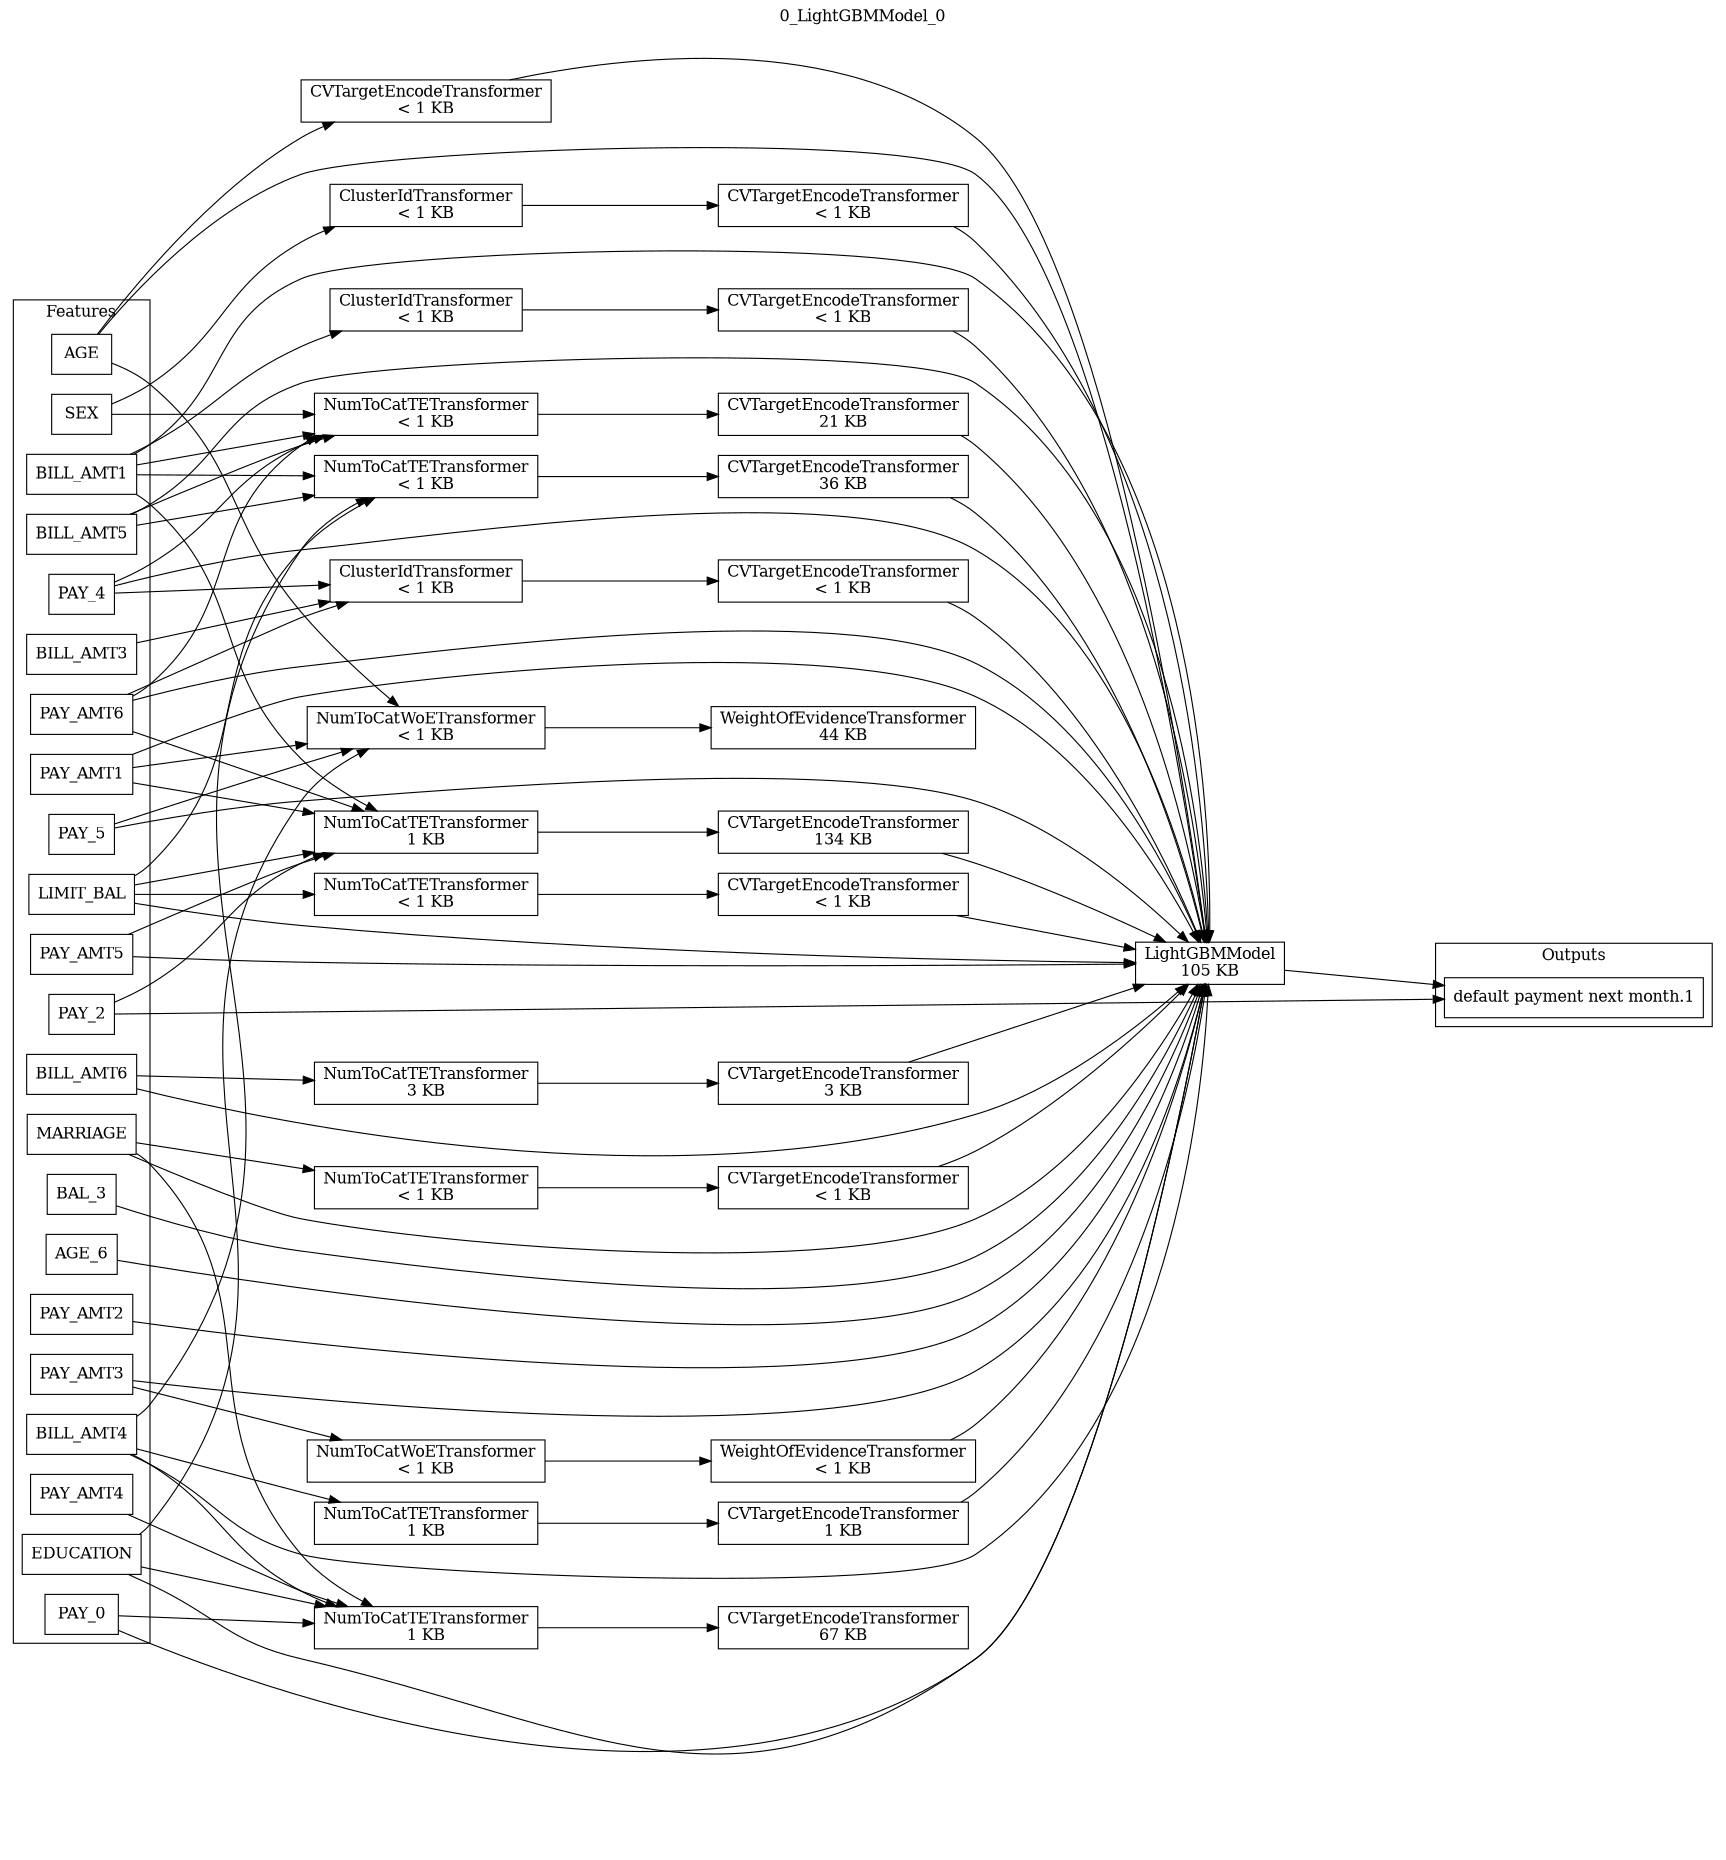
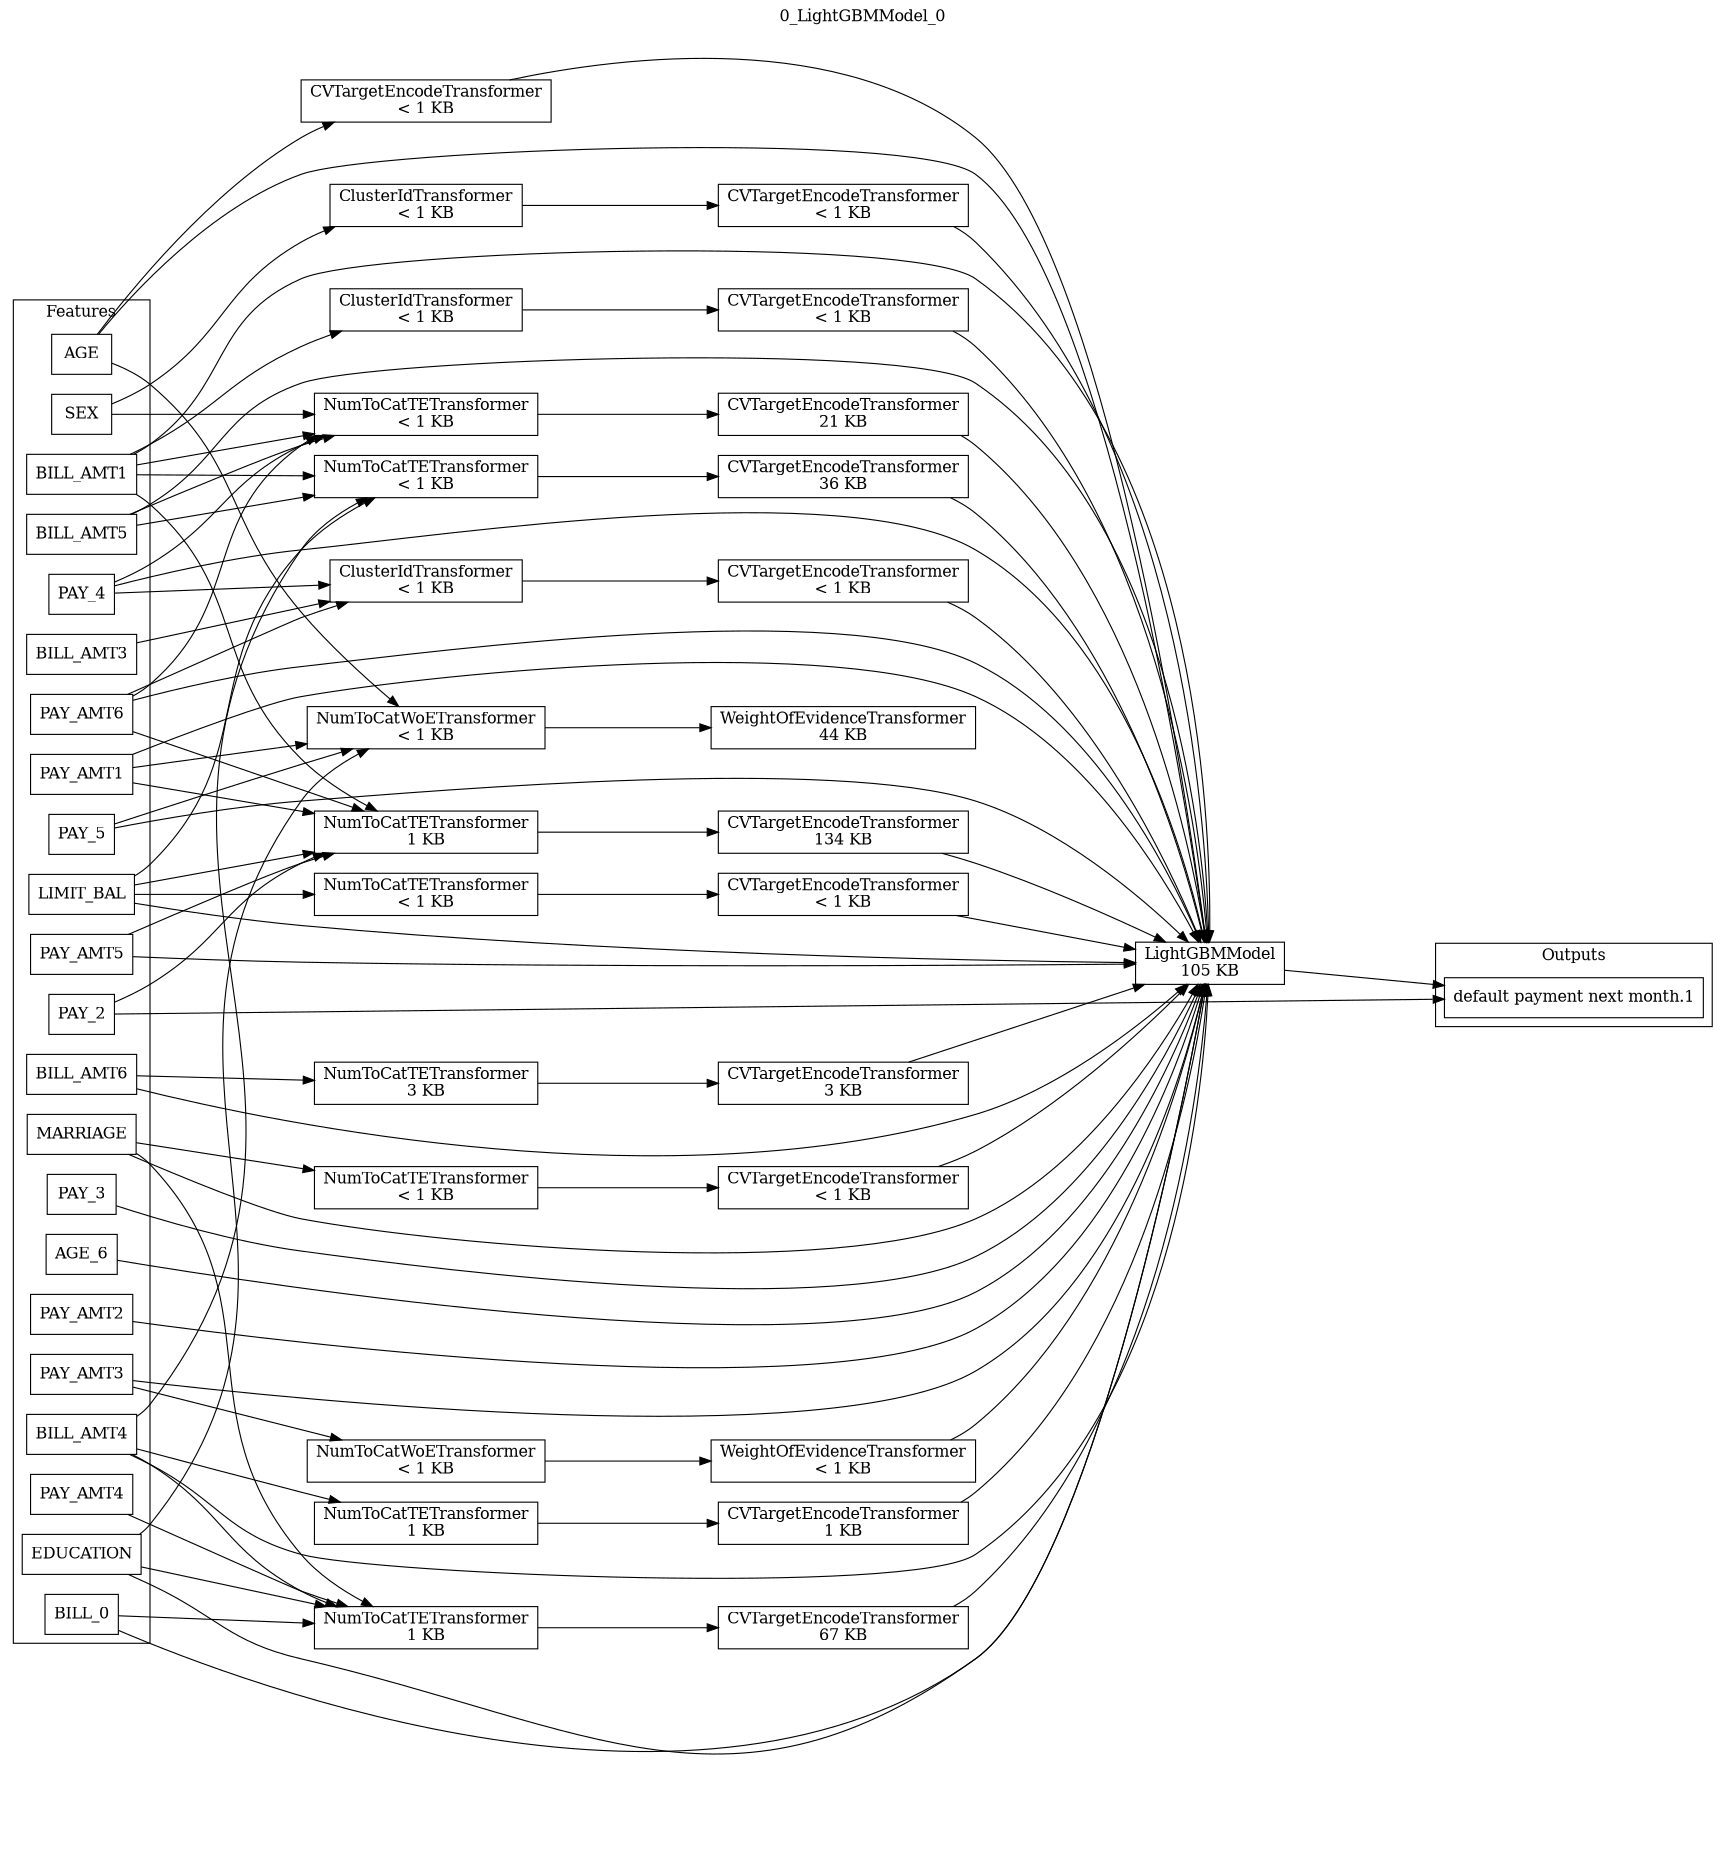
(82, 1194) -> (82, 1194)
none -> (1073, 1465)
(82, 1614) -> (82, 1614)
